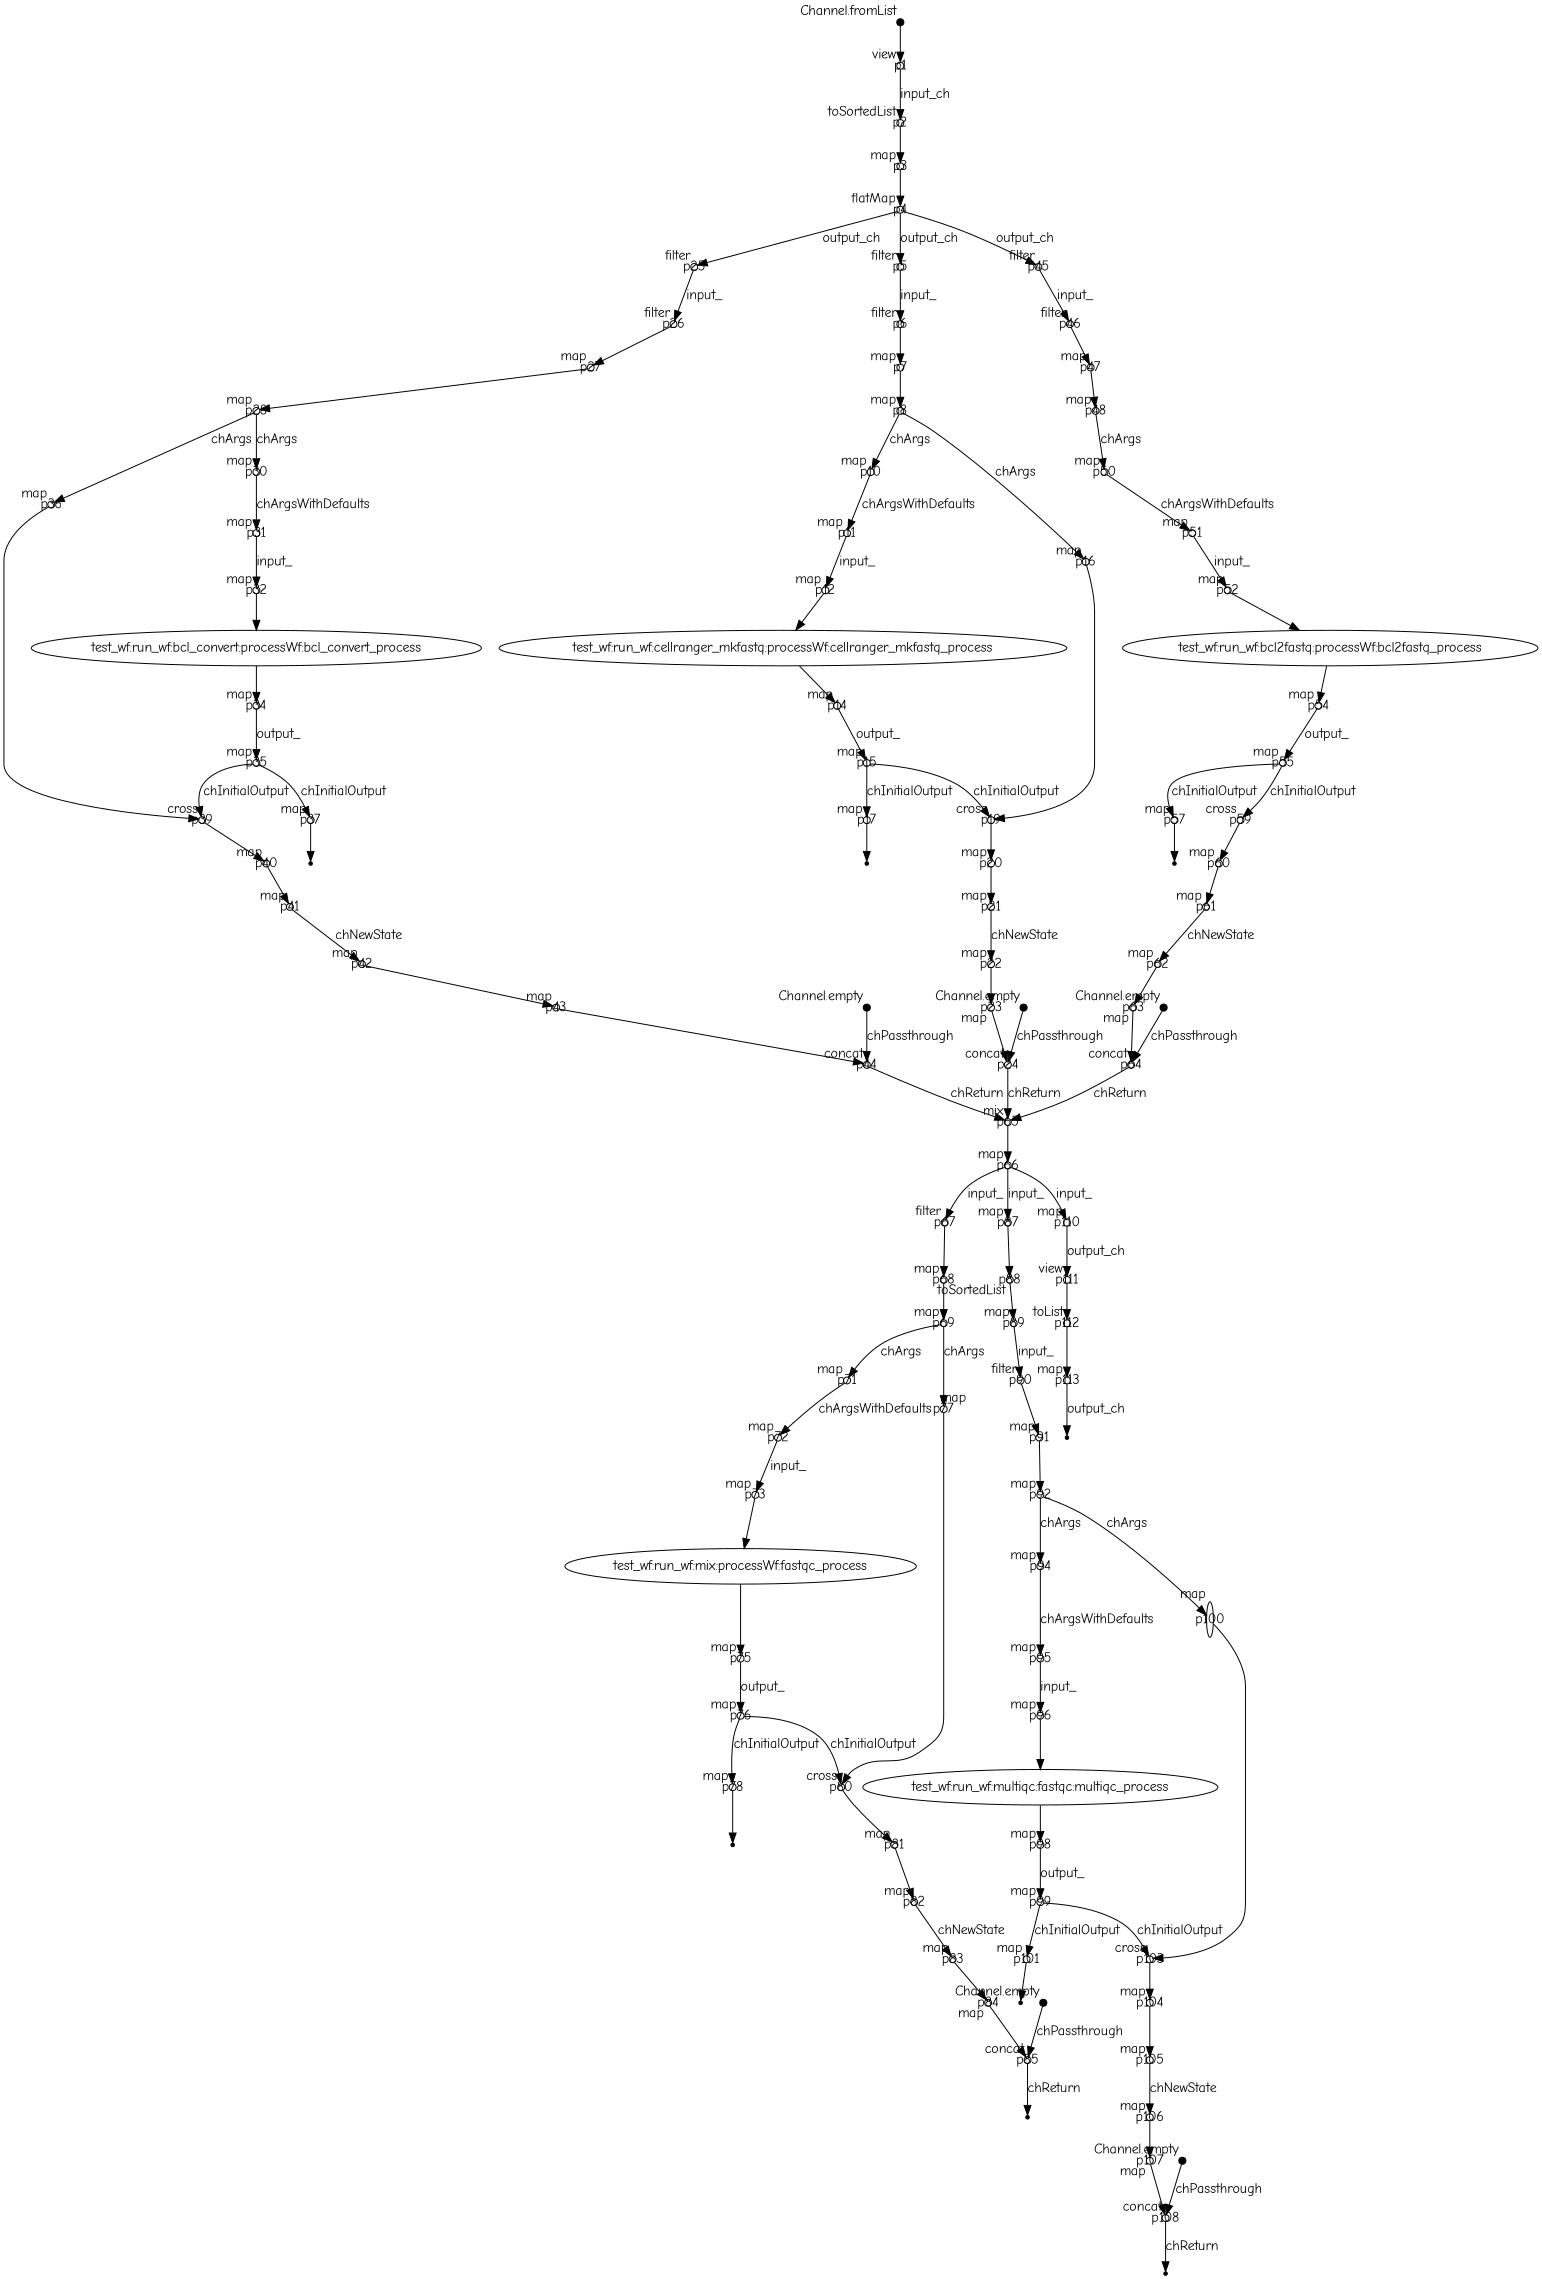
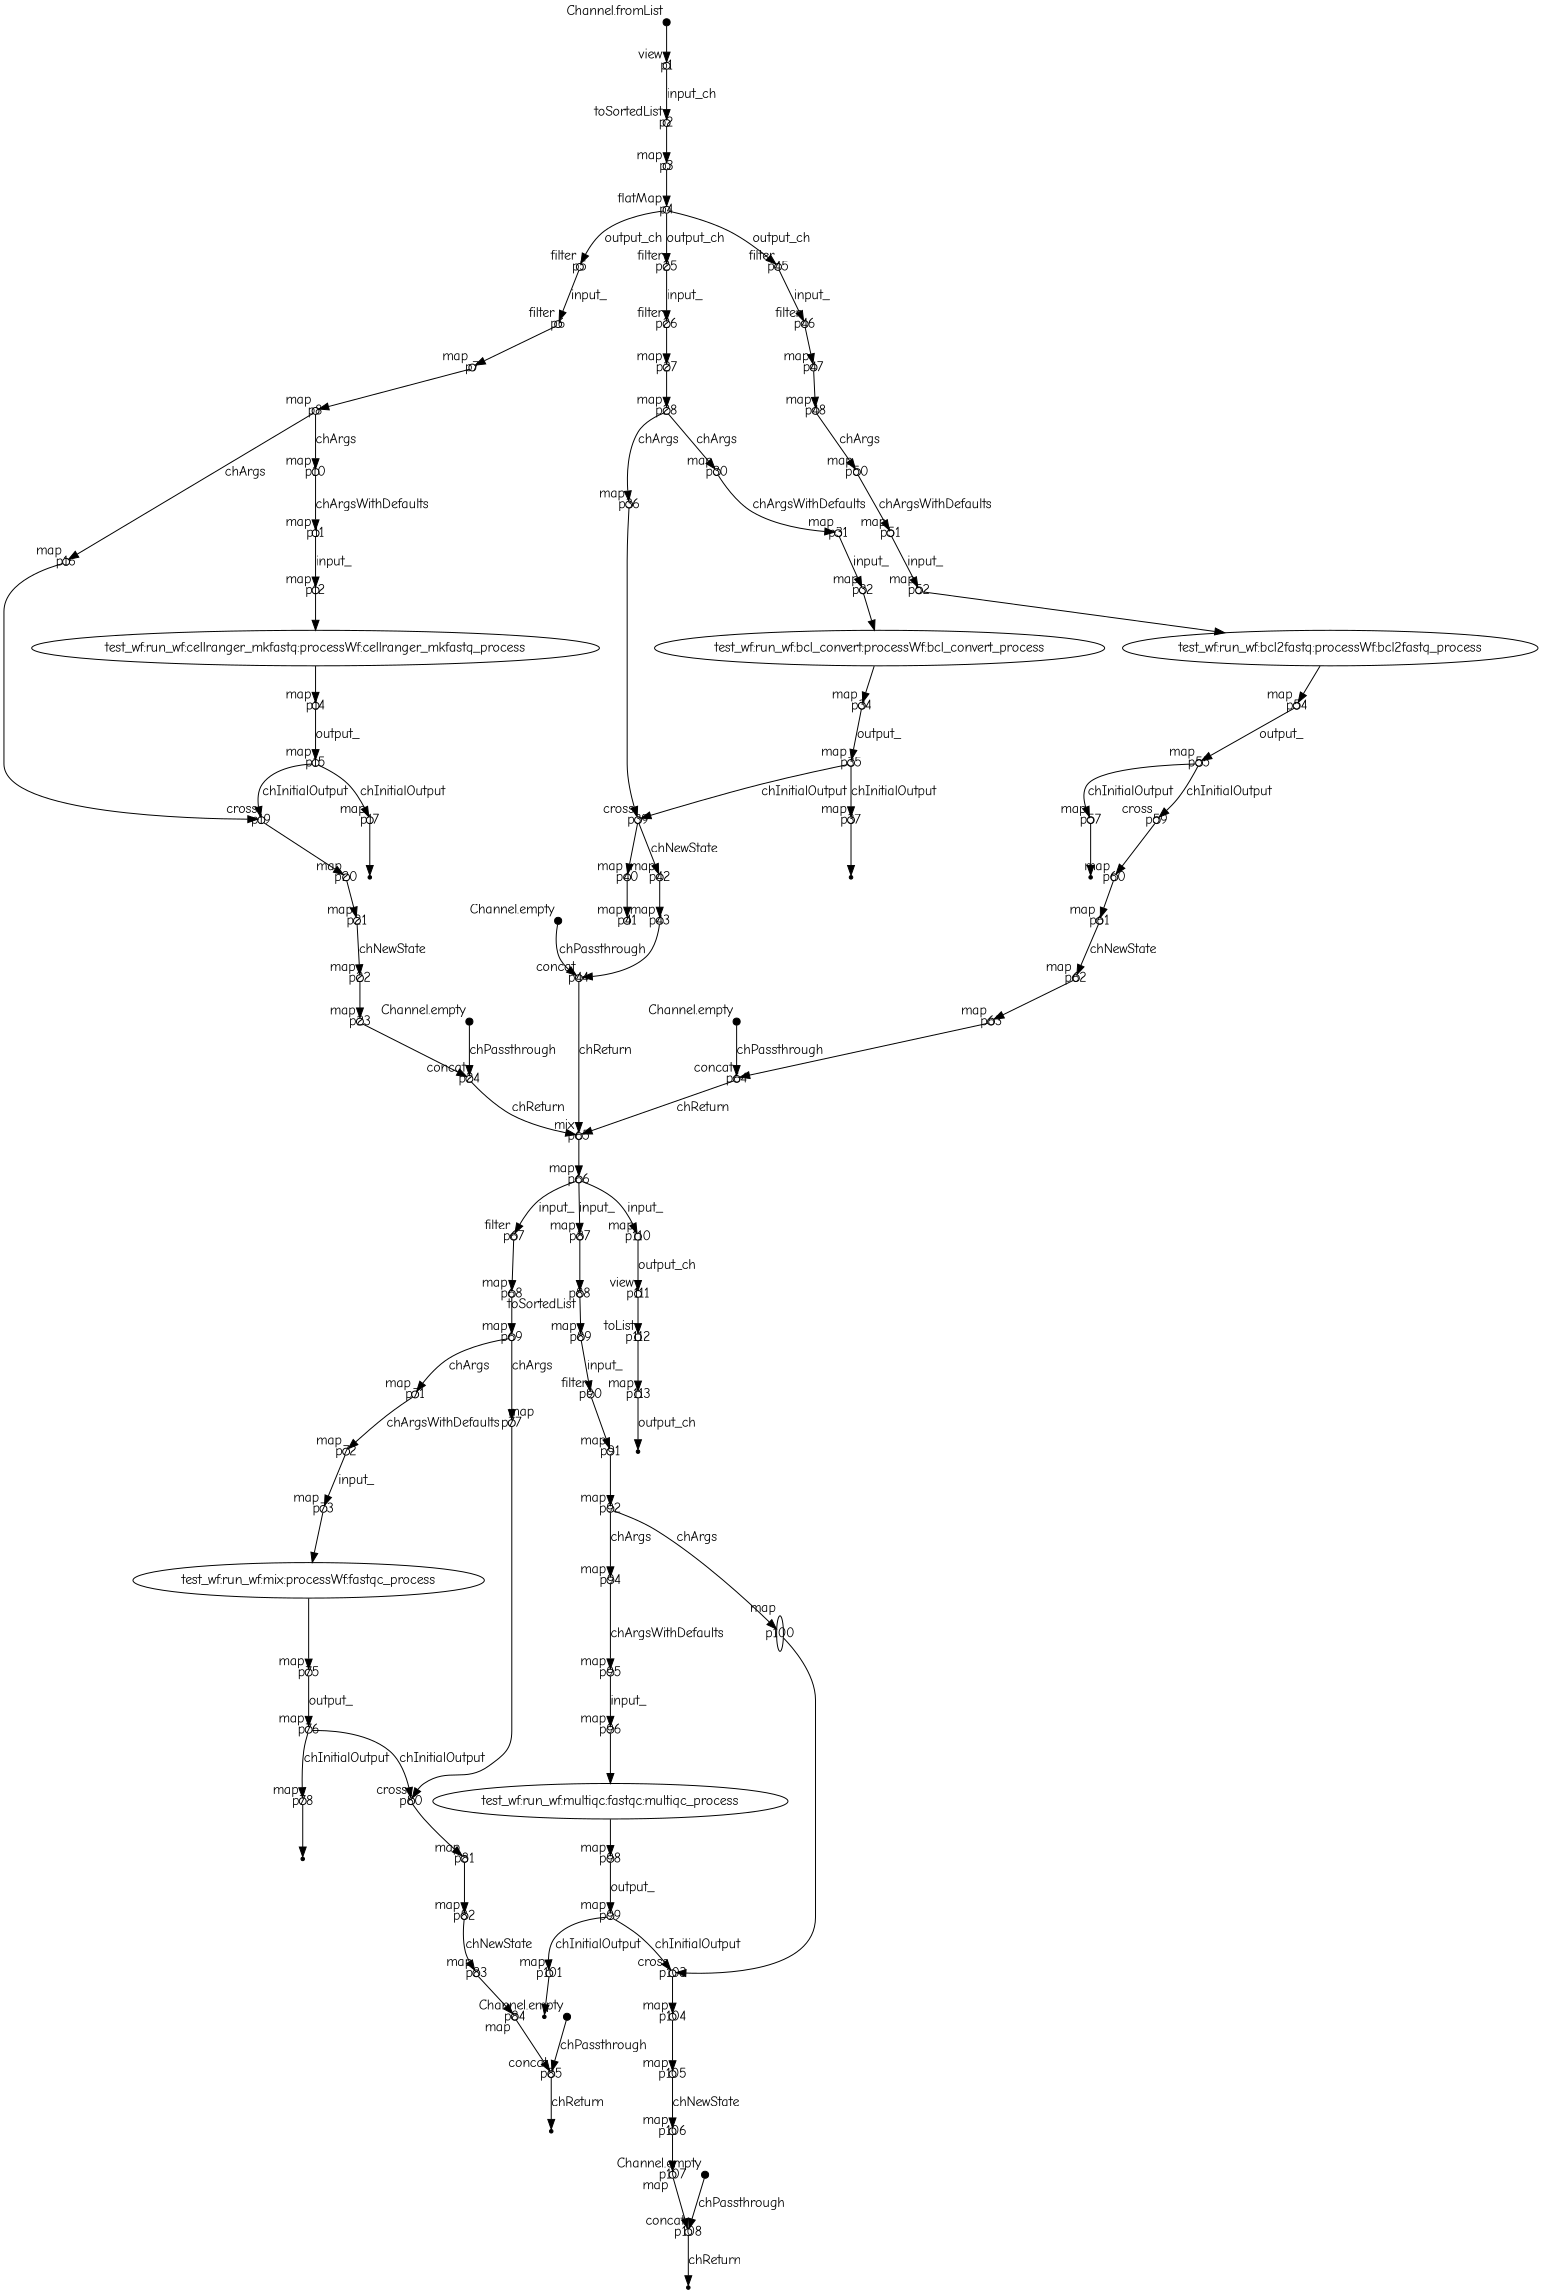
(322, 932) -> (647, 844)
